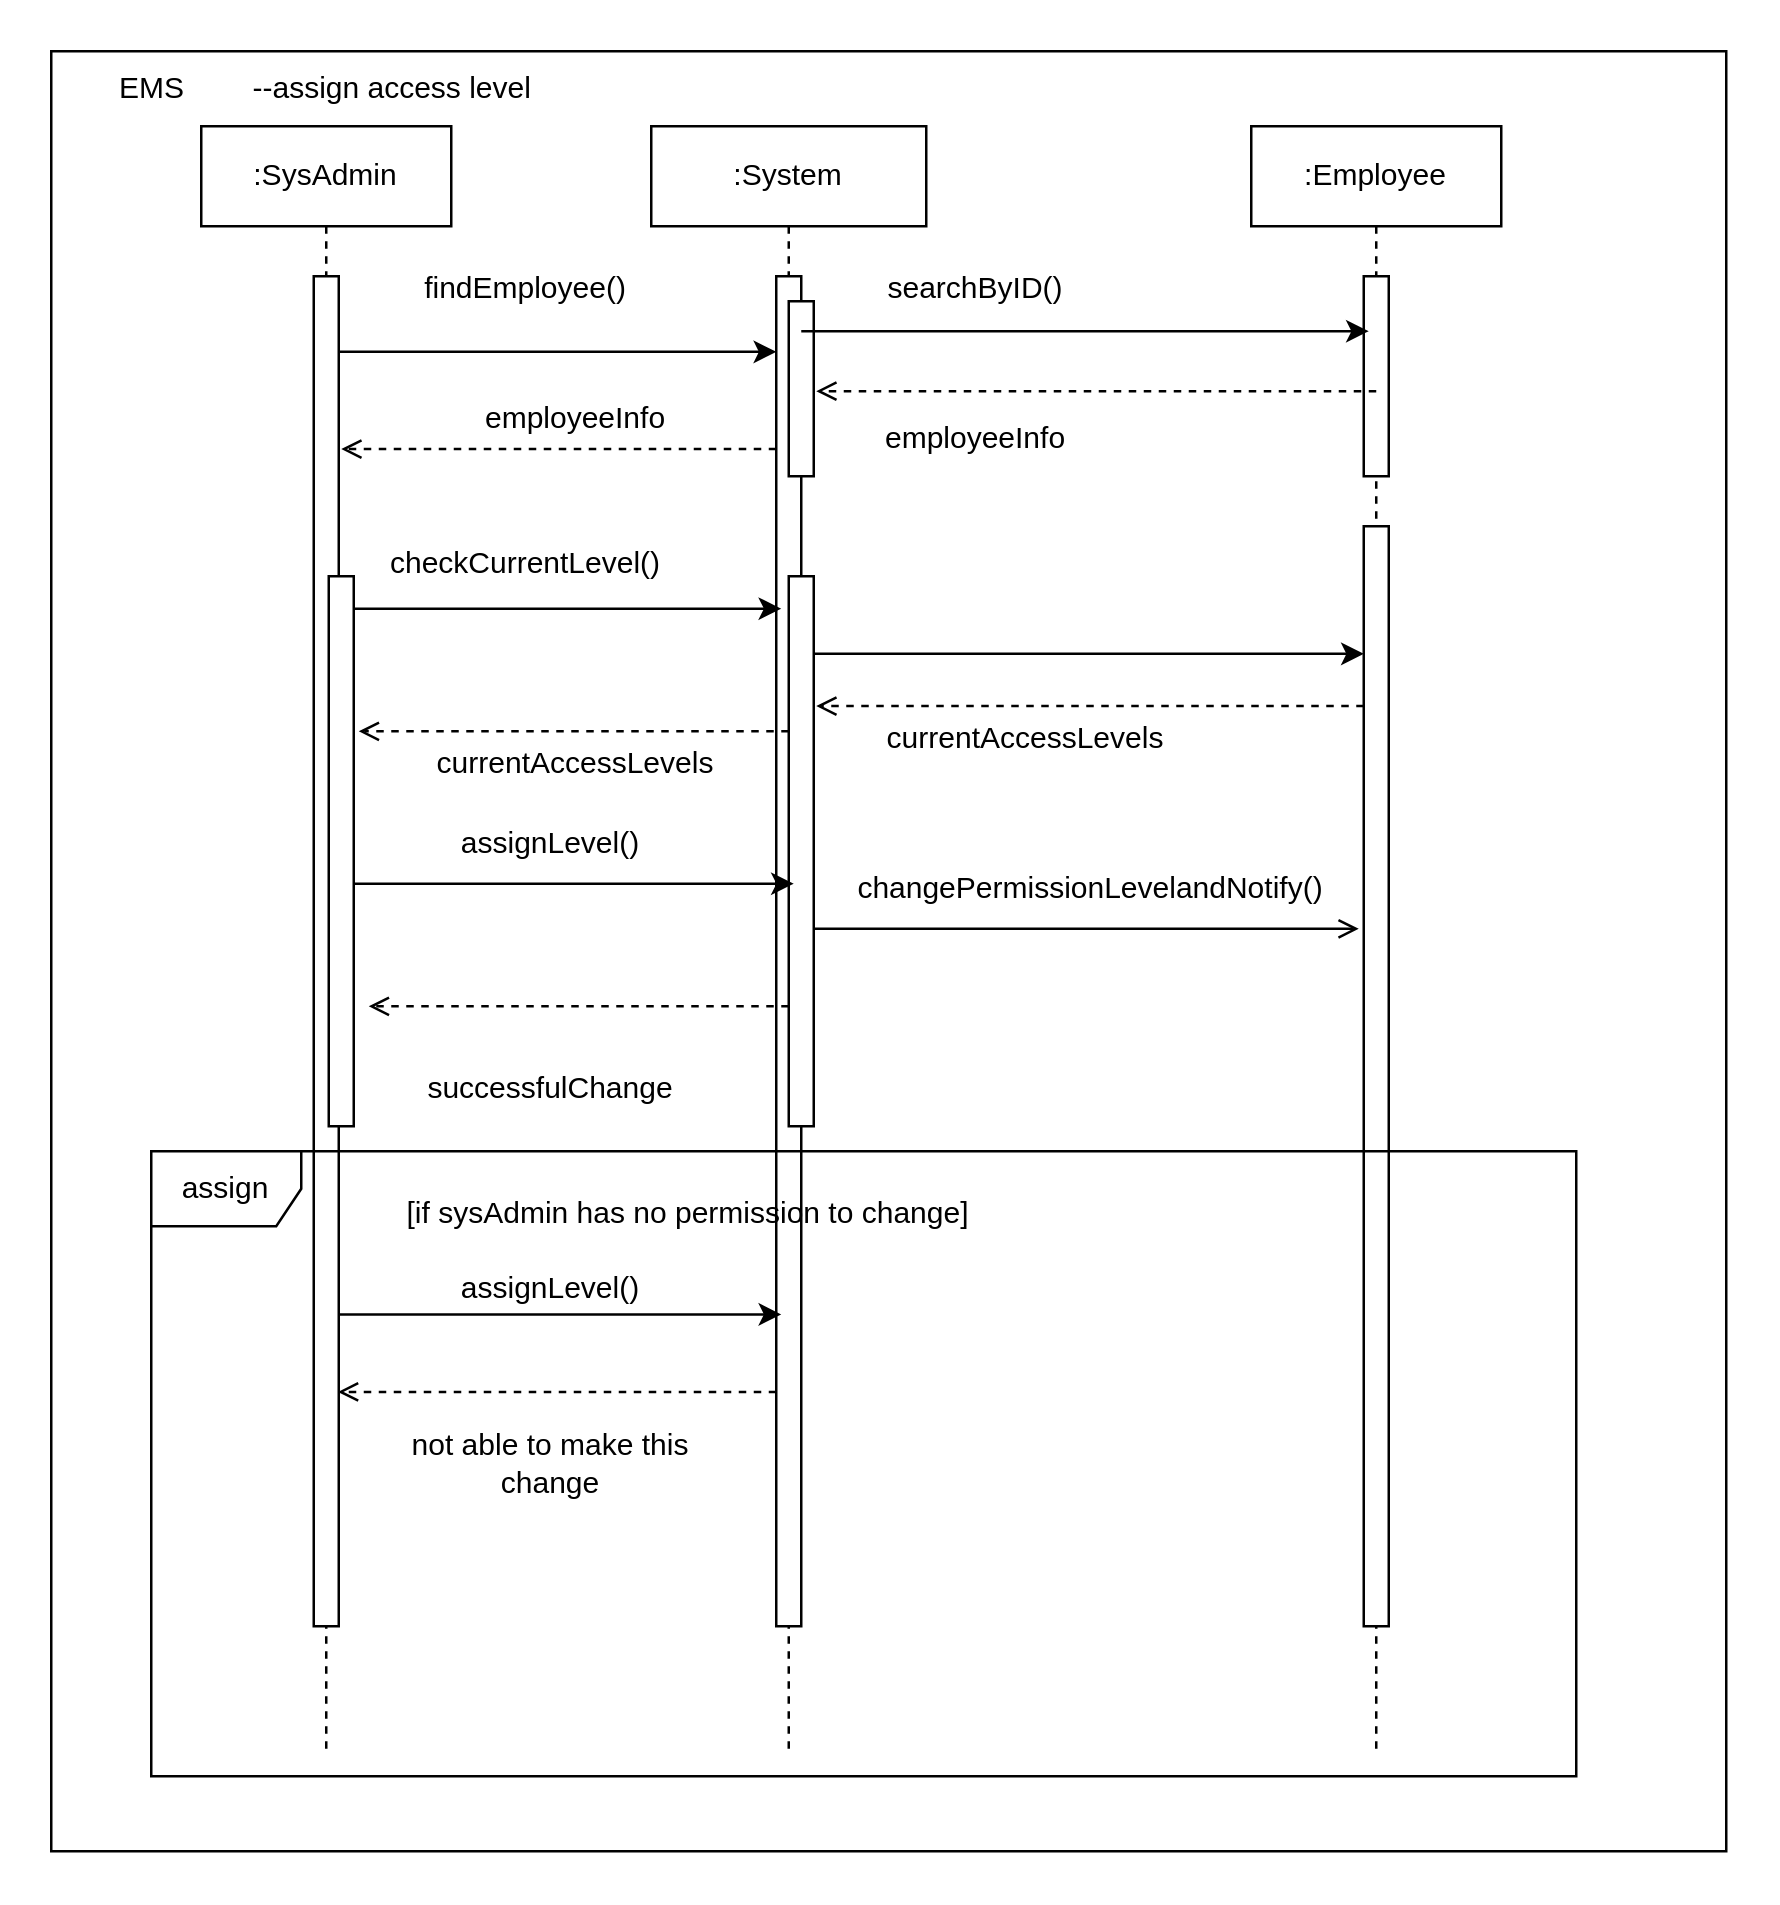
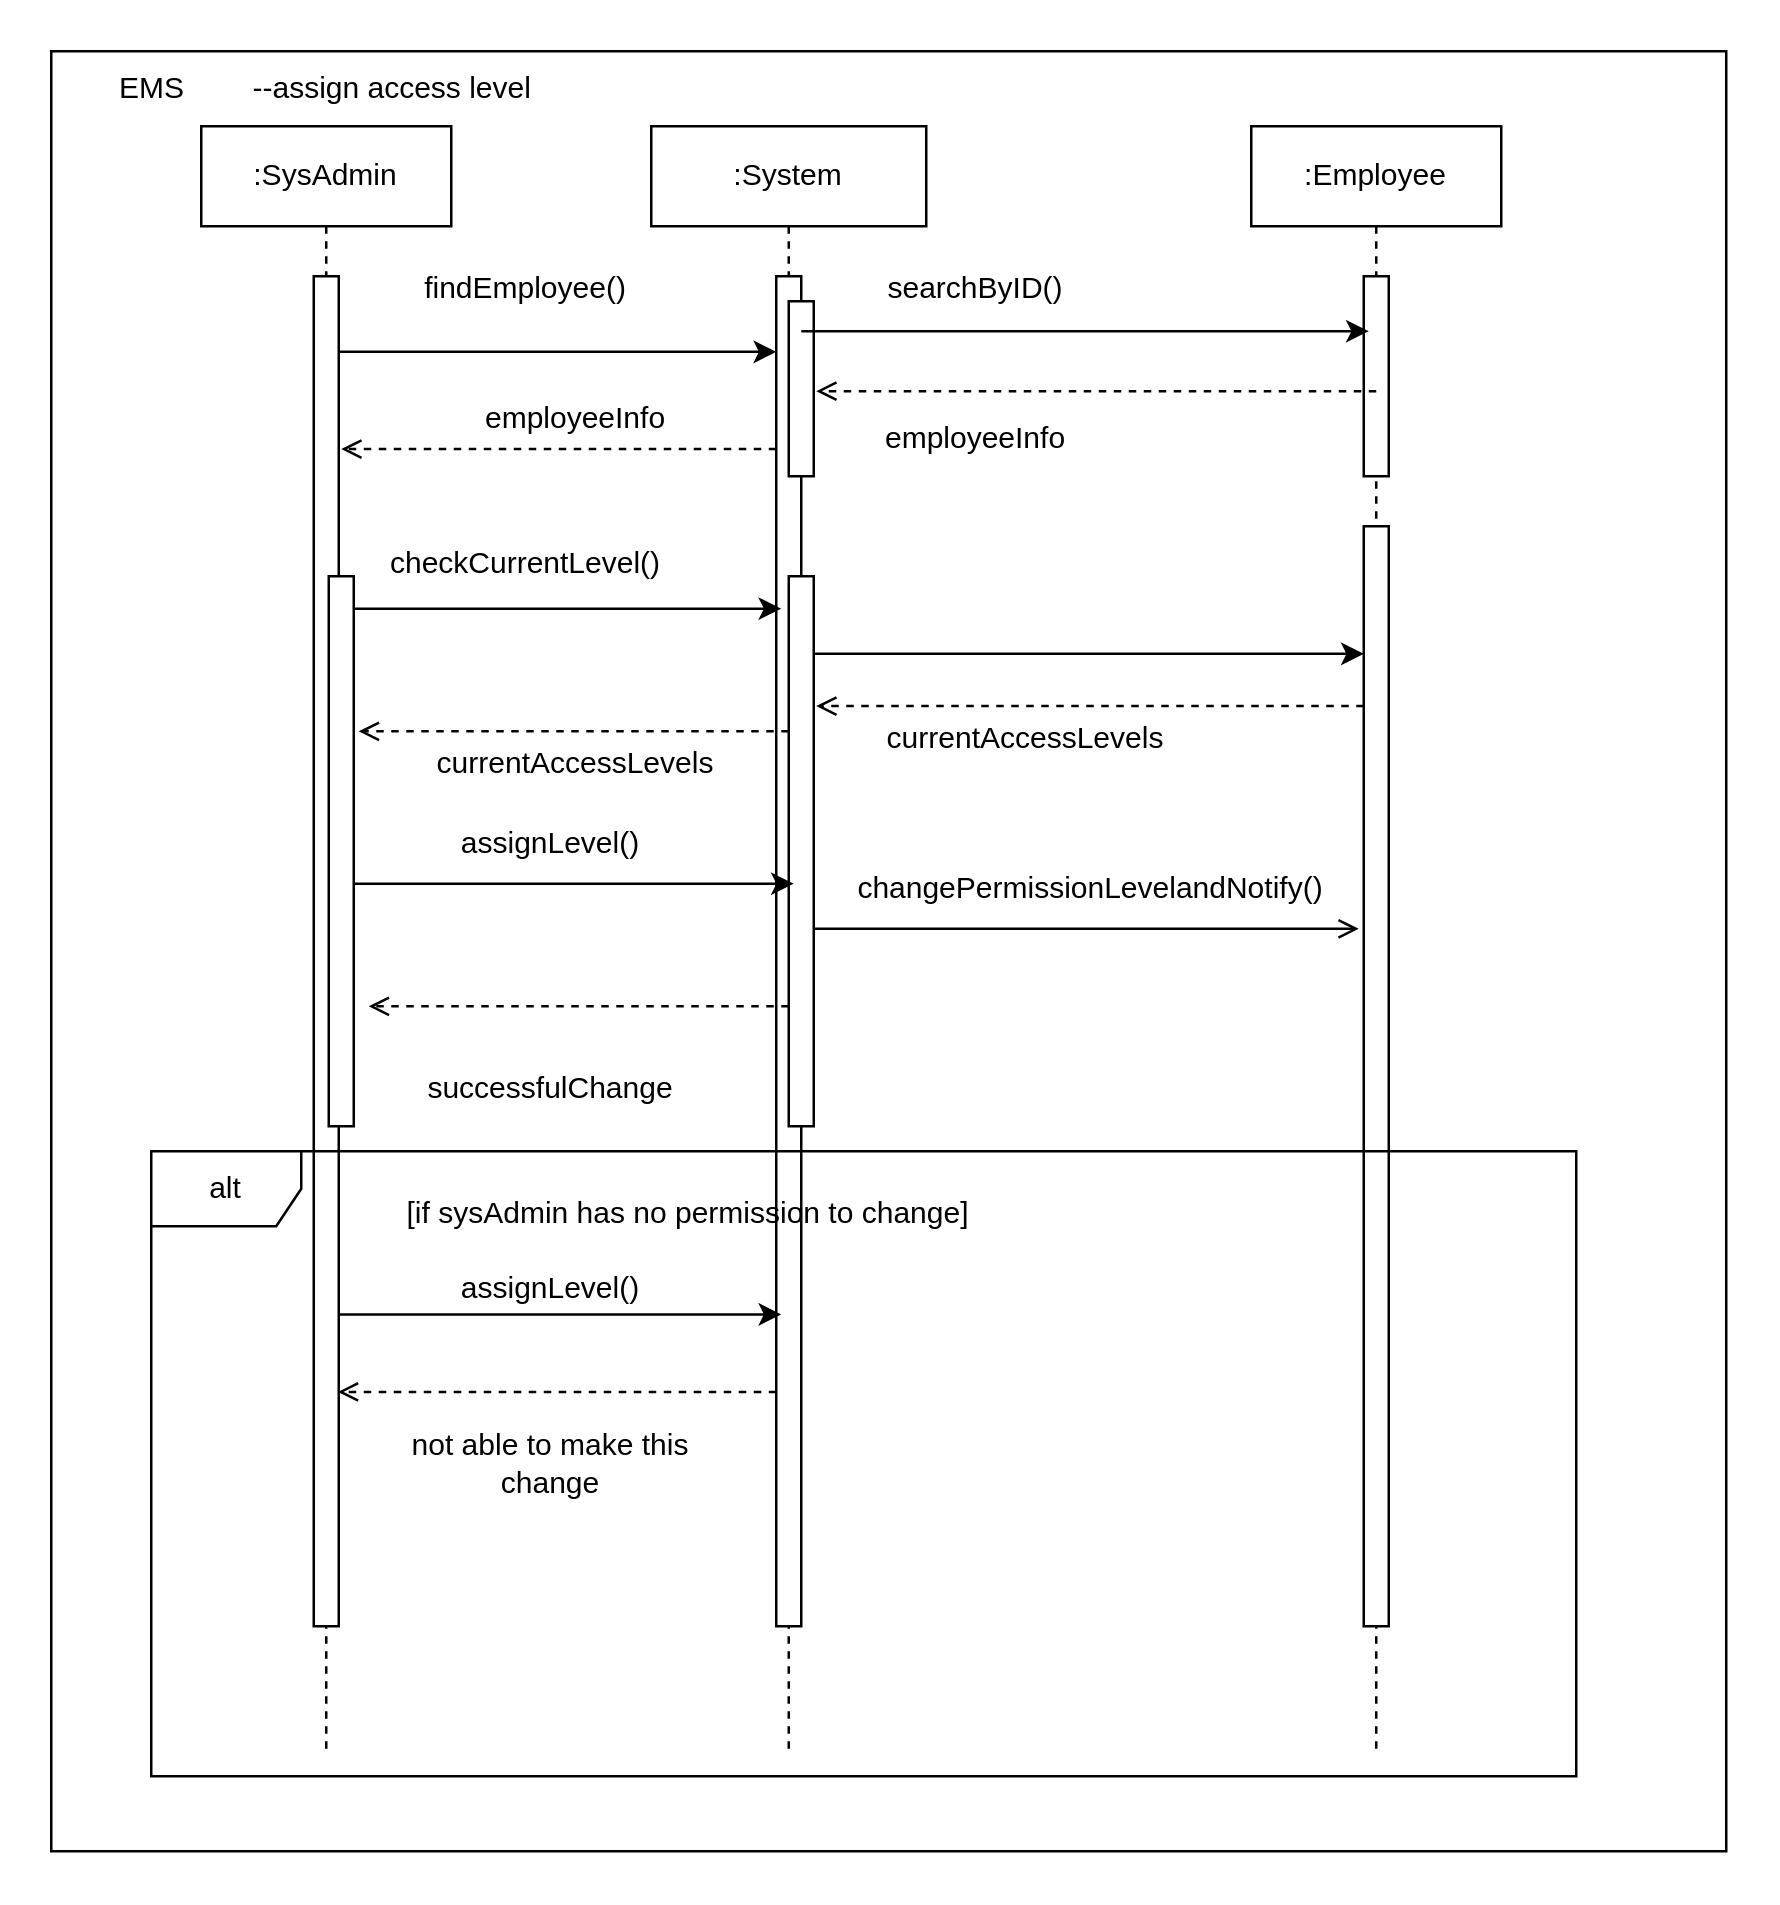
(226, 1189) -> (226, 1189)
